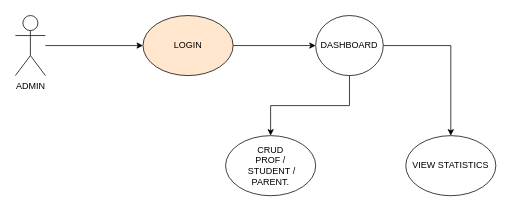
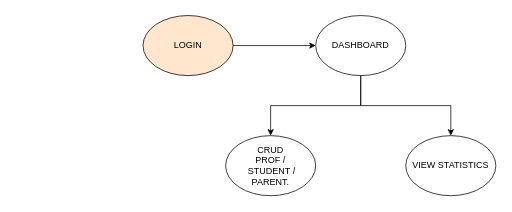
(30, 45) -> none
(92, 45) -> none
(349, 45) -> (360, 45)
